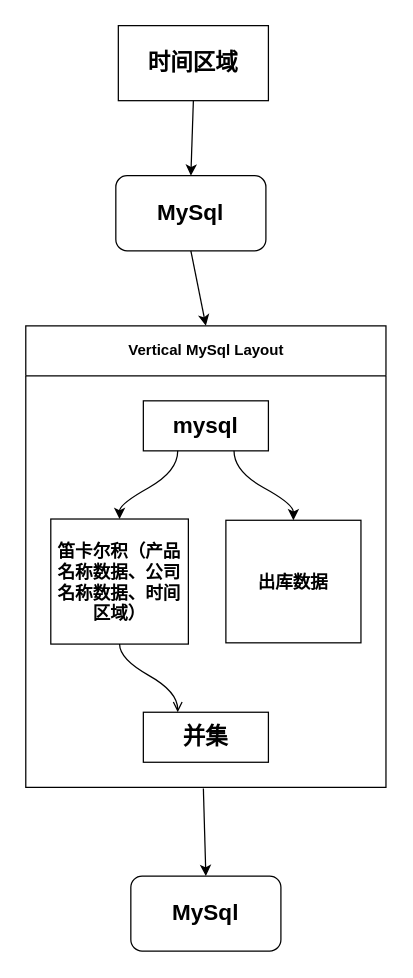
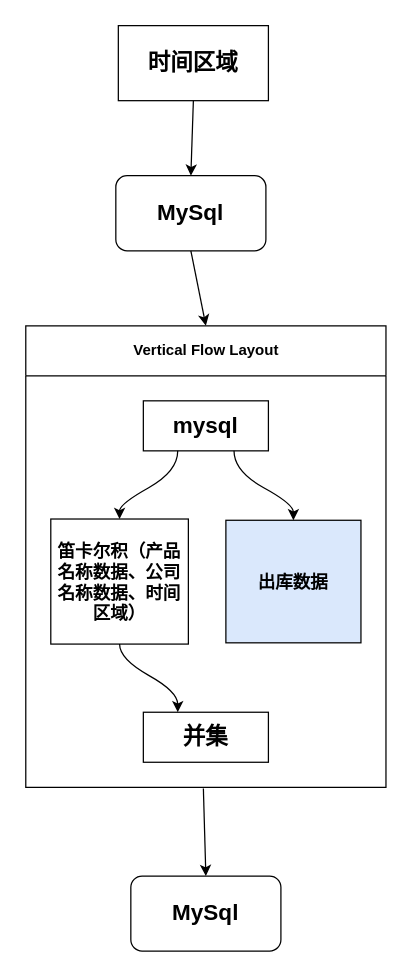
(206, 351) -> (206, 351)
(293, 581) -> (293, 581)
(173, 695) -> (173, 693)
